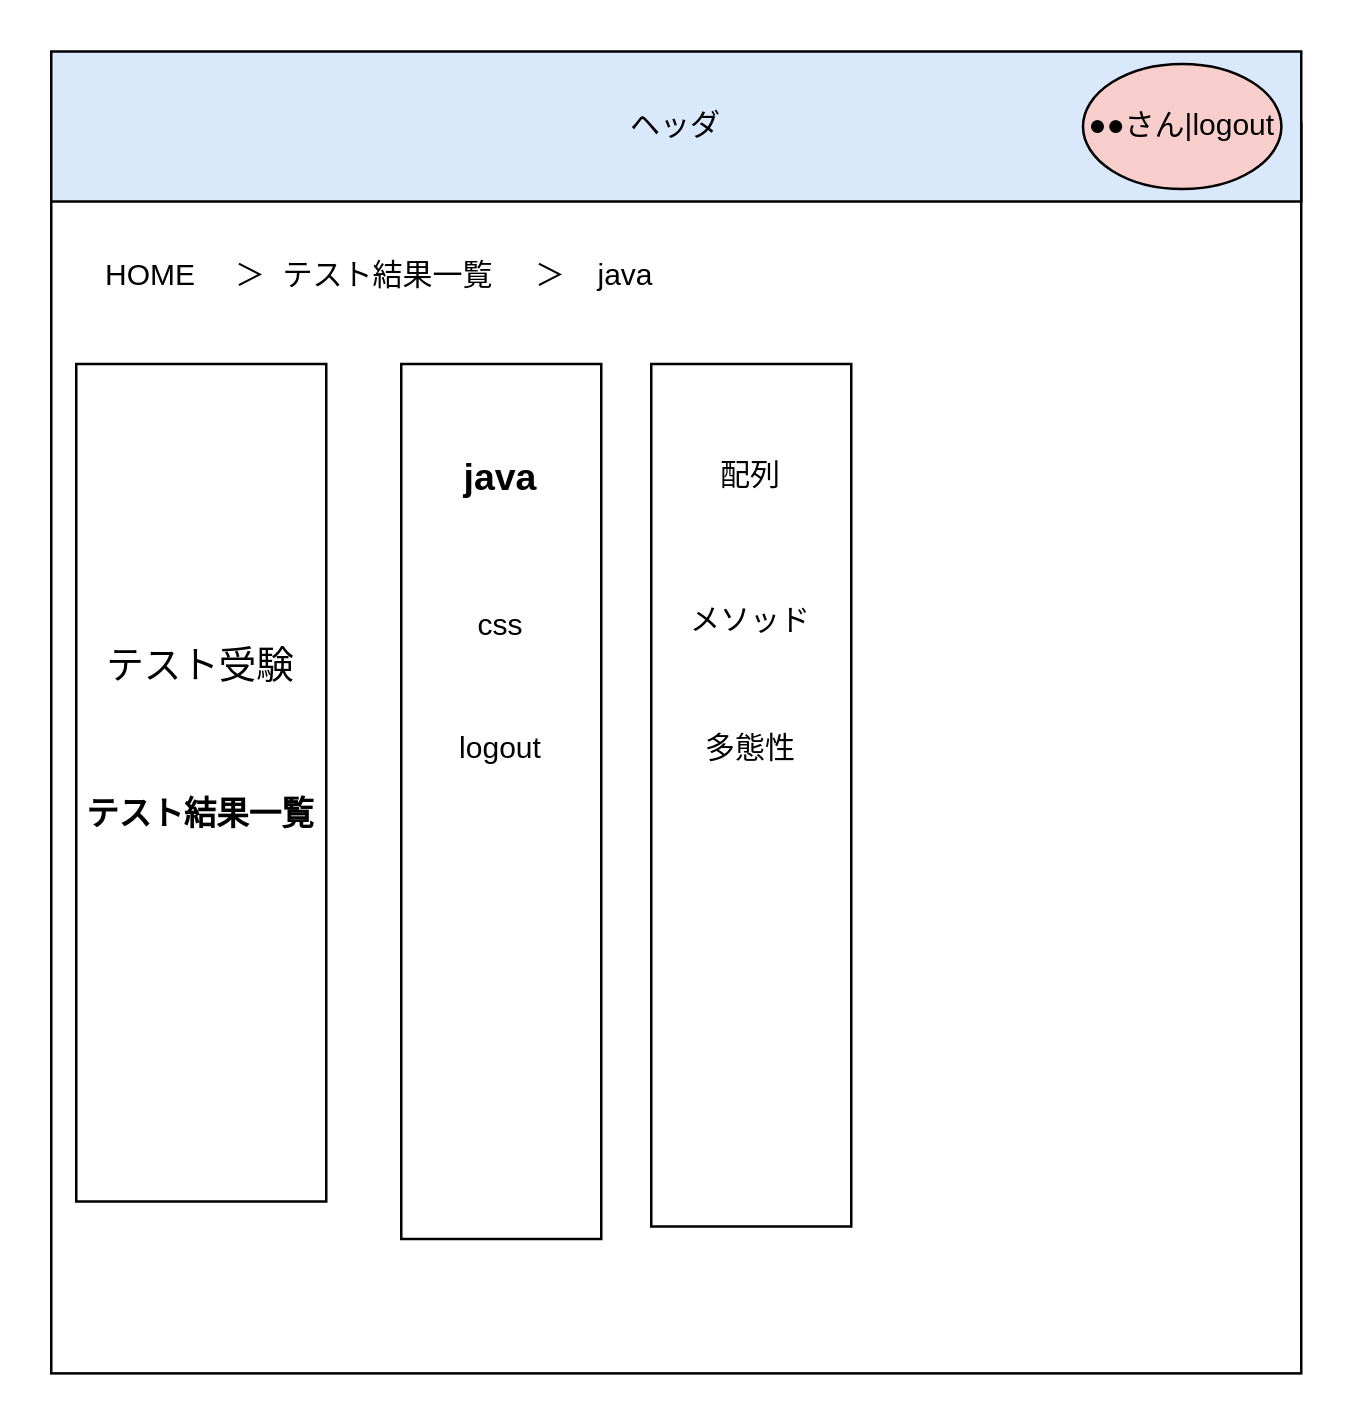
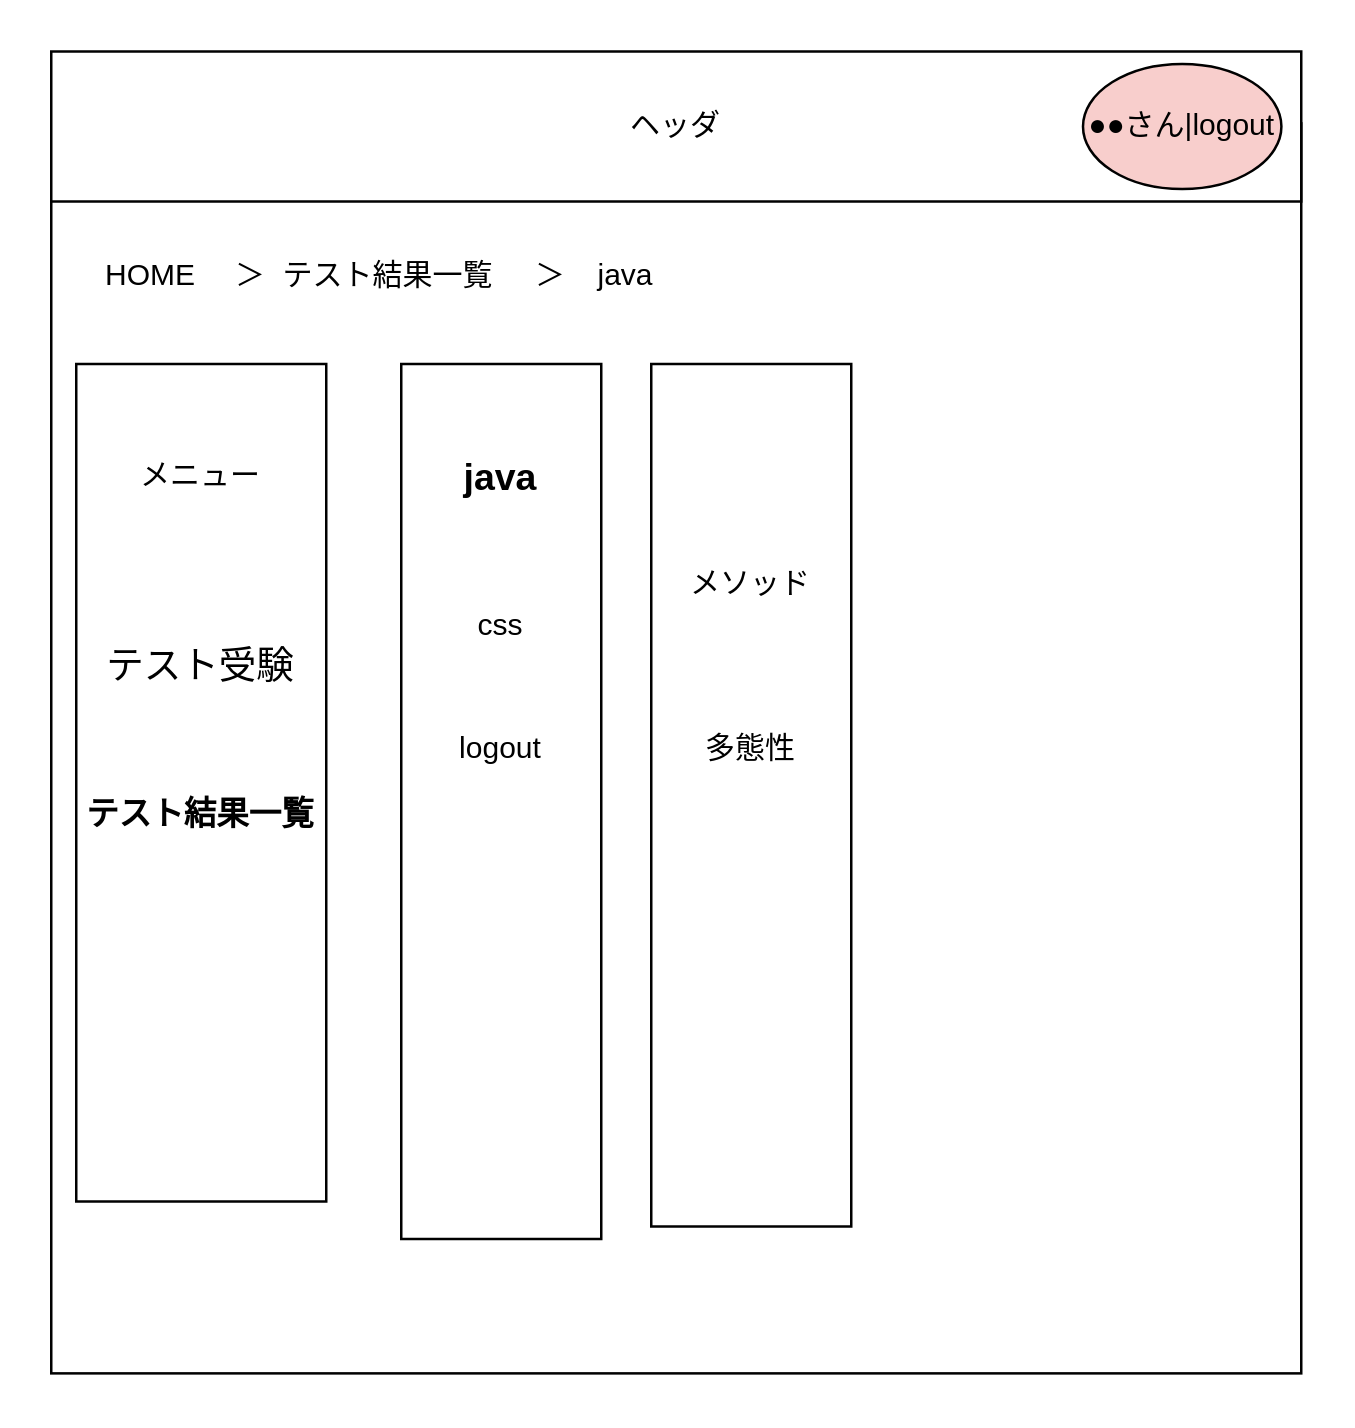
(676, 126) -> (676, 126)
none -> (201, 476)
(751, 476) -> none
(751, 620) -> (751, 583)
